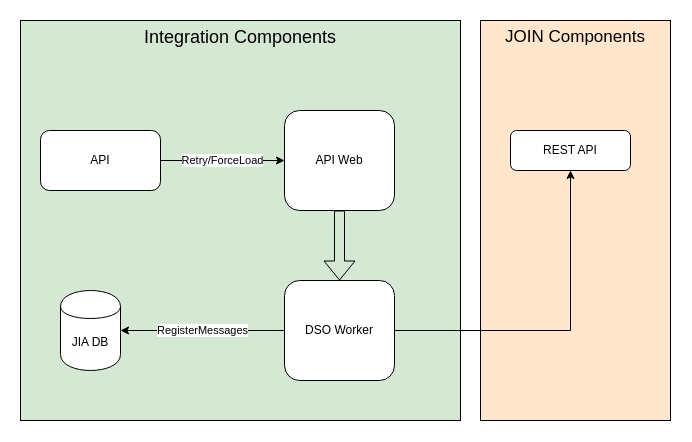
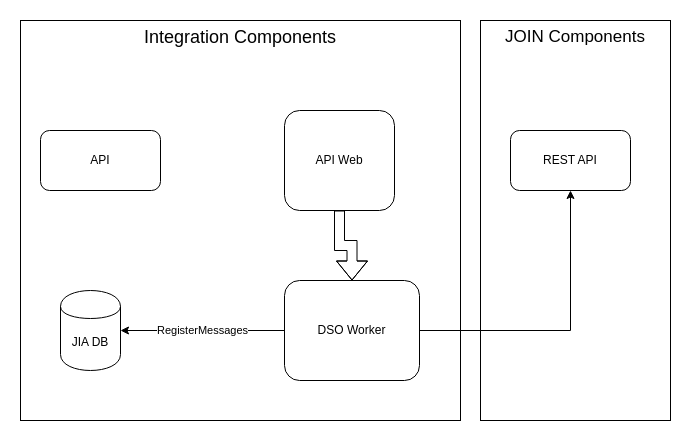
(571, 151) -> (571, 161)
(219, 161) -> none
(241, 221) -> (241, 221)
(576, 221) -> (576, 221)
(340, 331) -> (352, 331)
